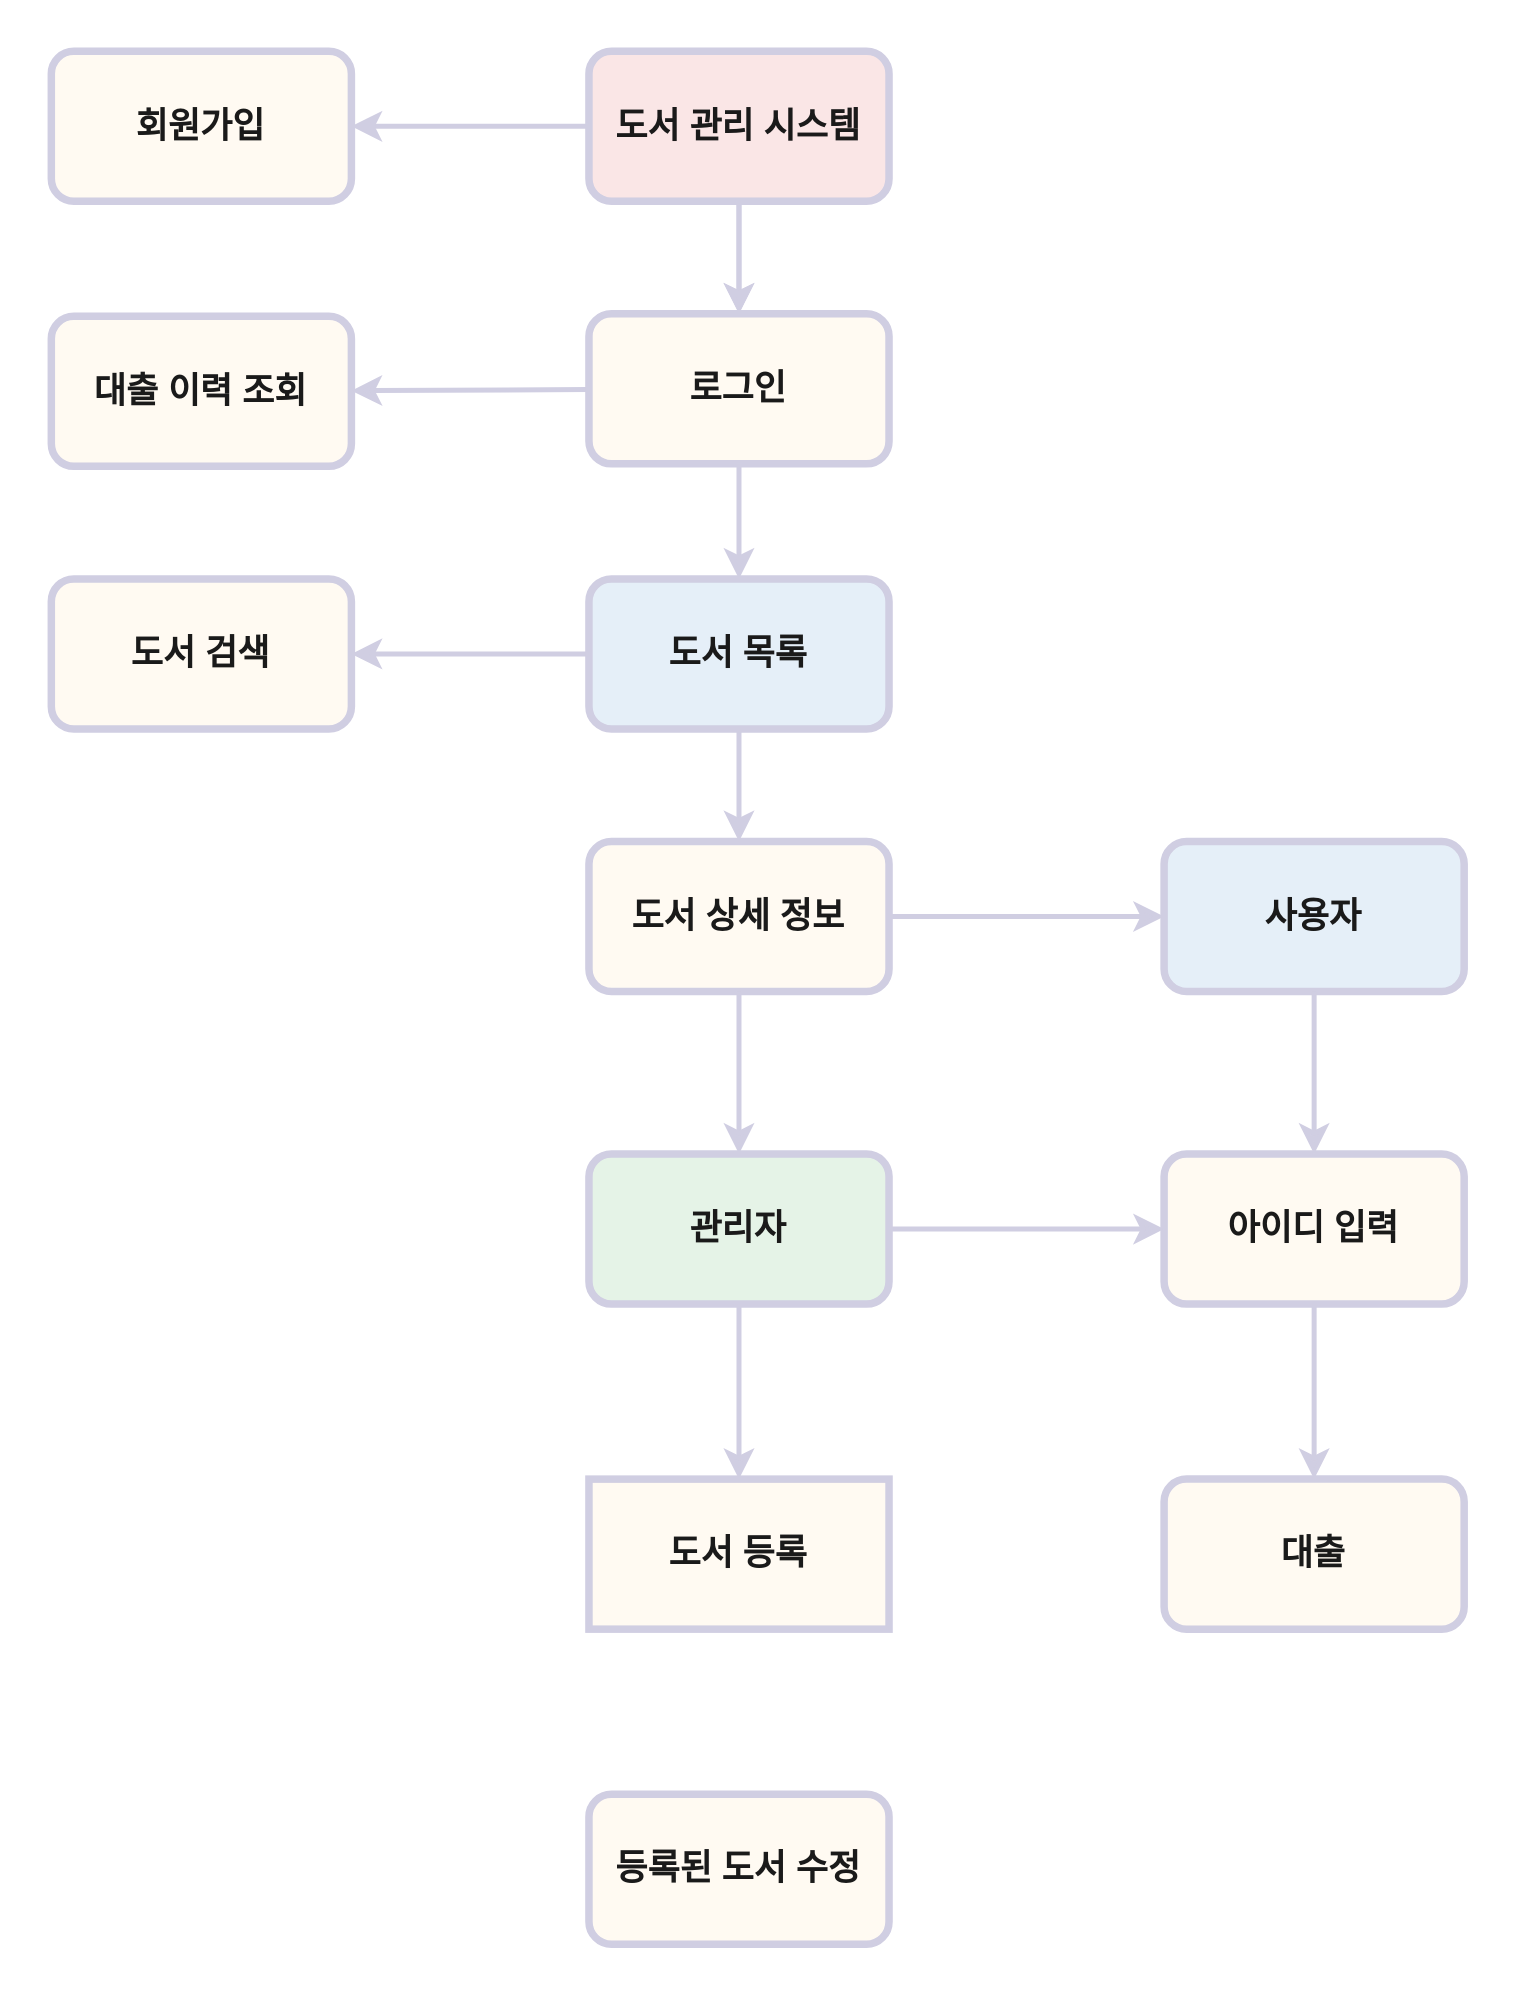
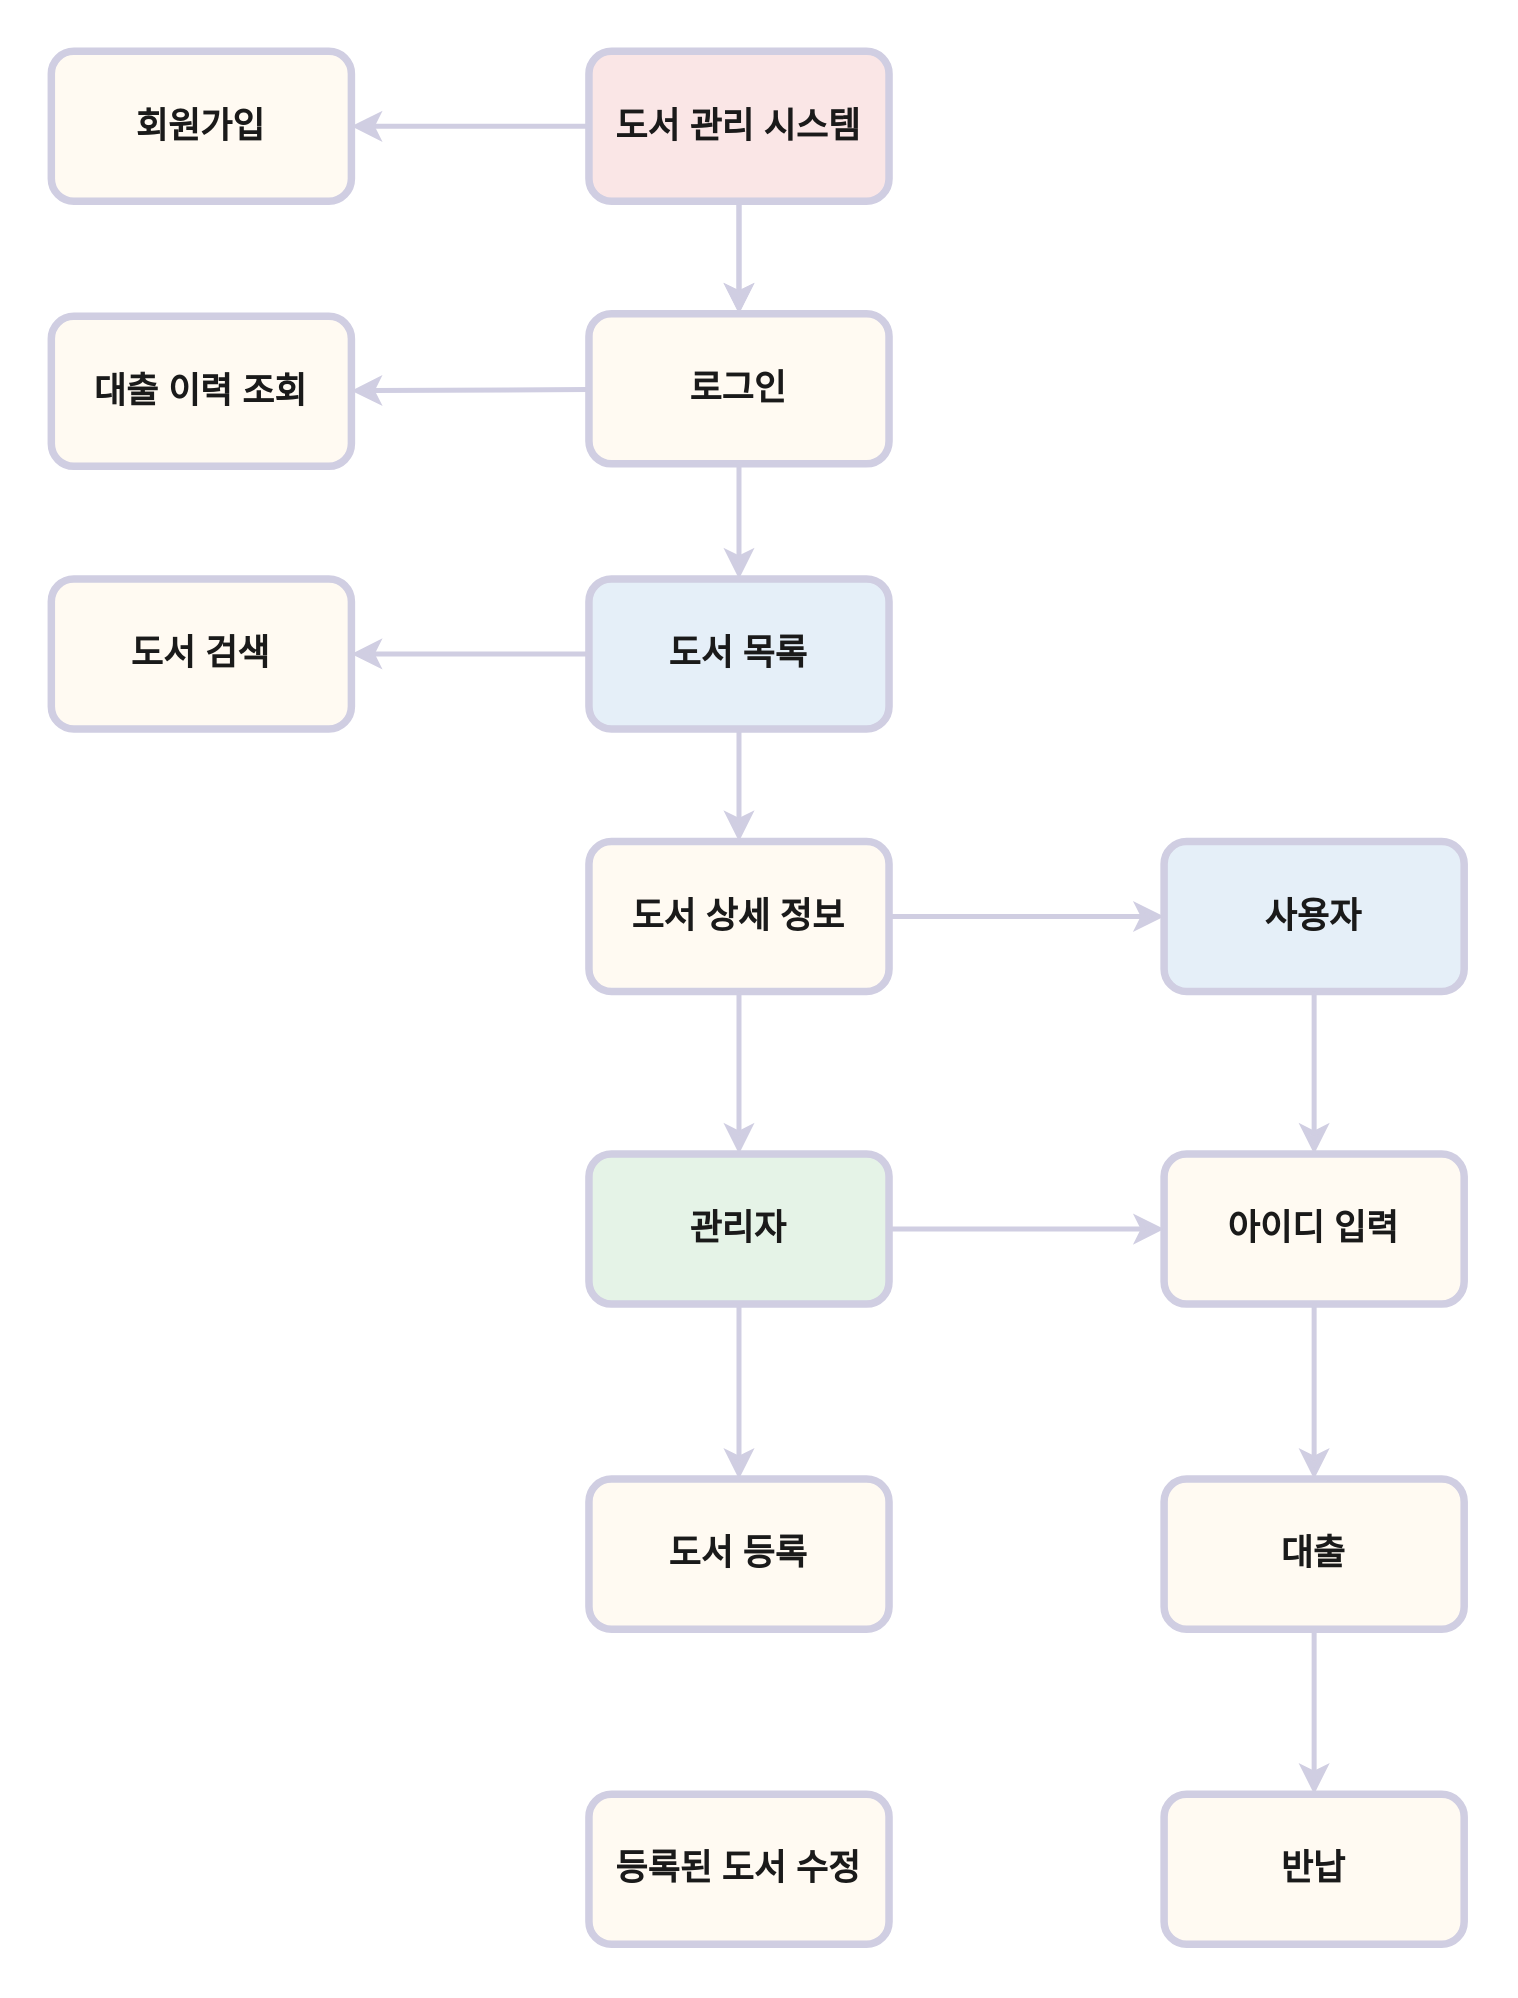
(739, 1554) -> (739, 1554)
none -> (1314, 1702)
none -> (1314, 1869)
